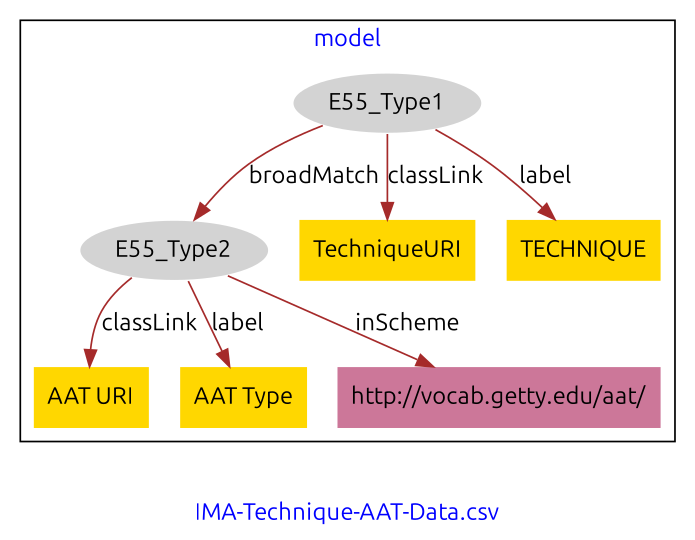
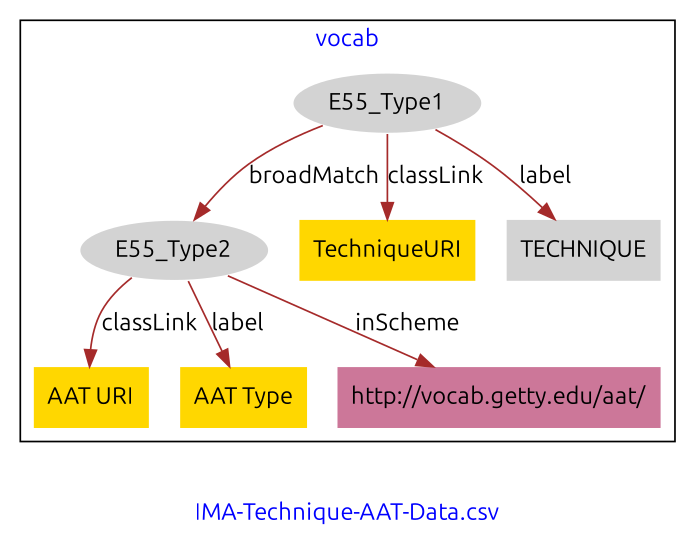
(348, 40) -> (348, 40)
(584, 250) -> (584, 250)
